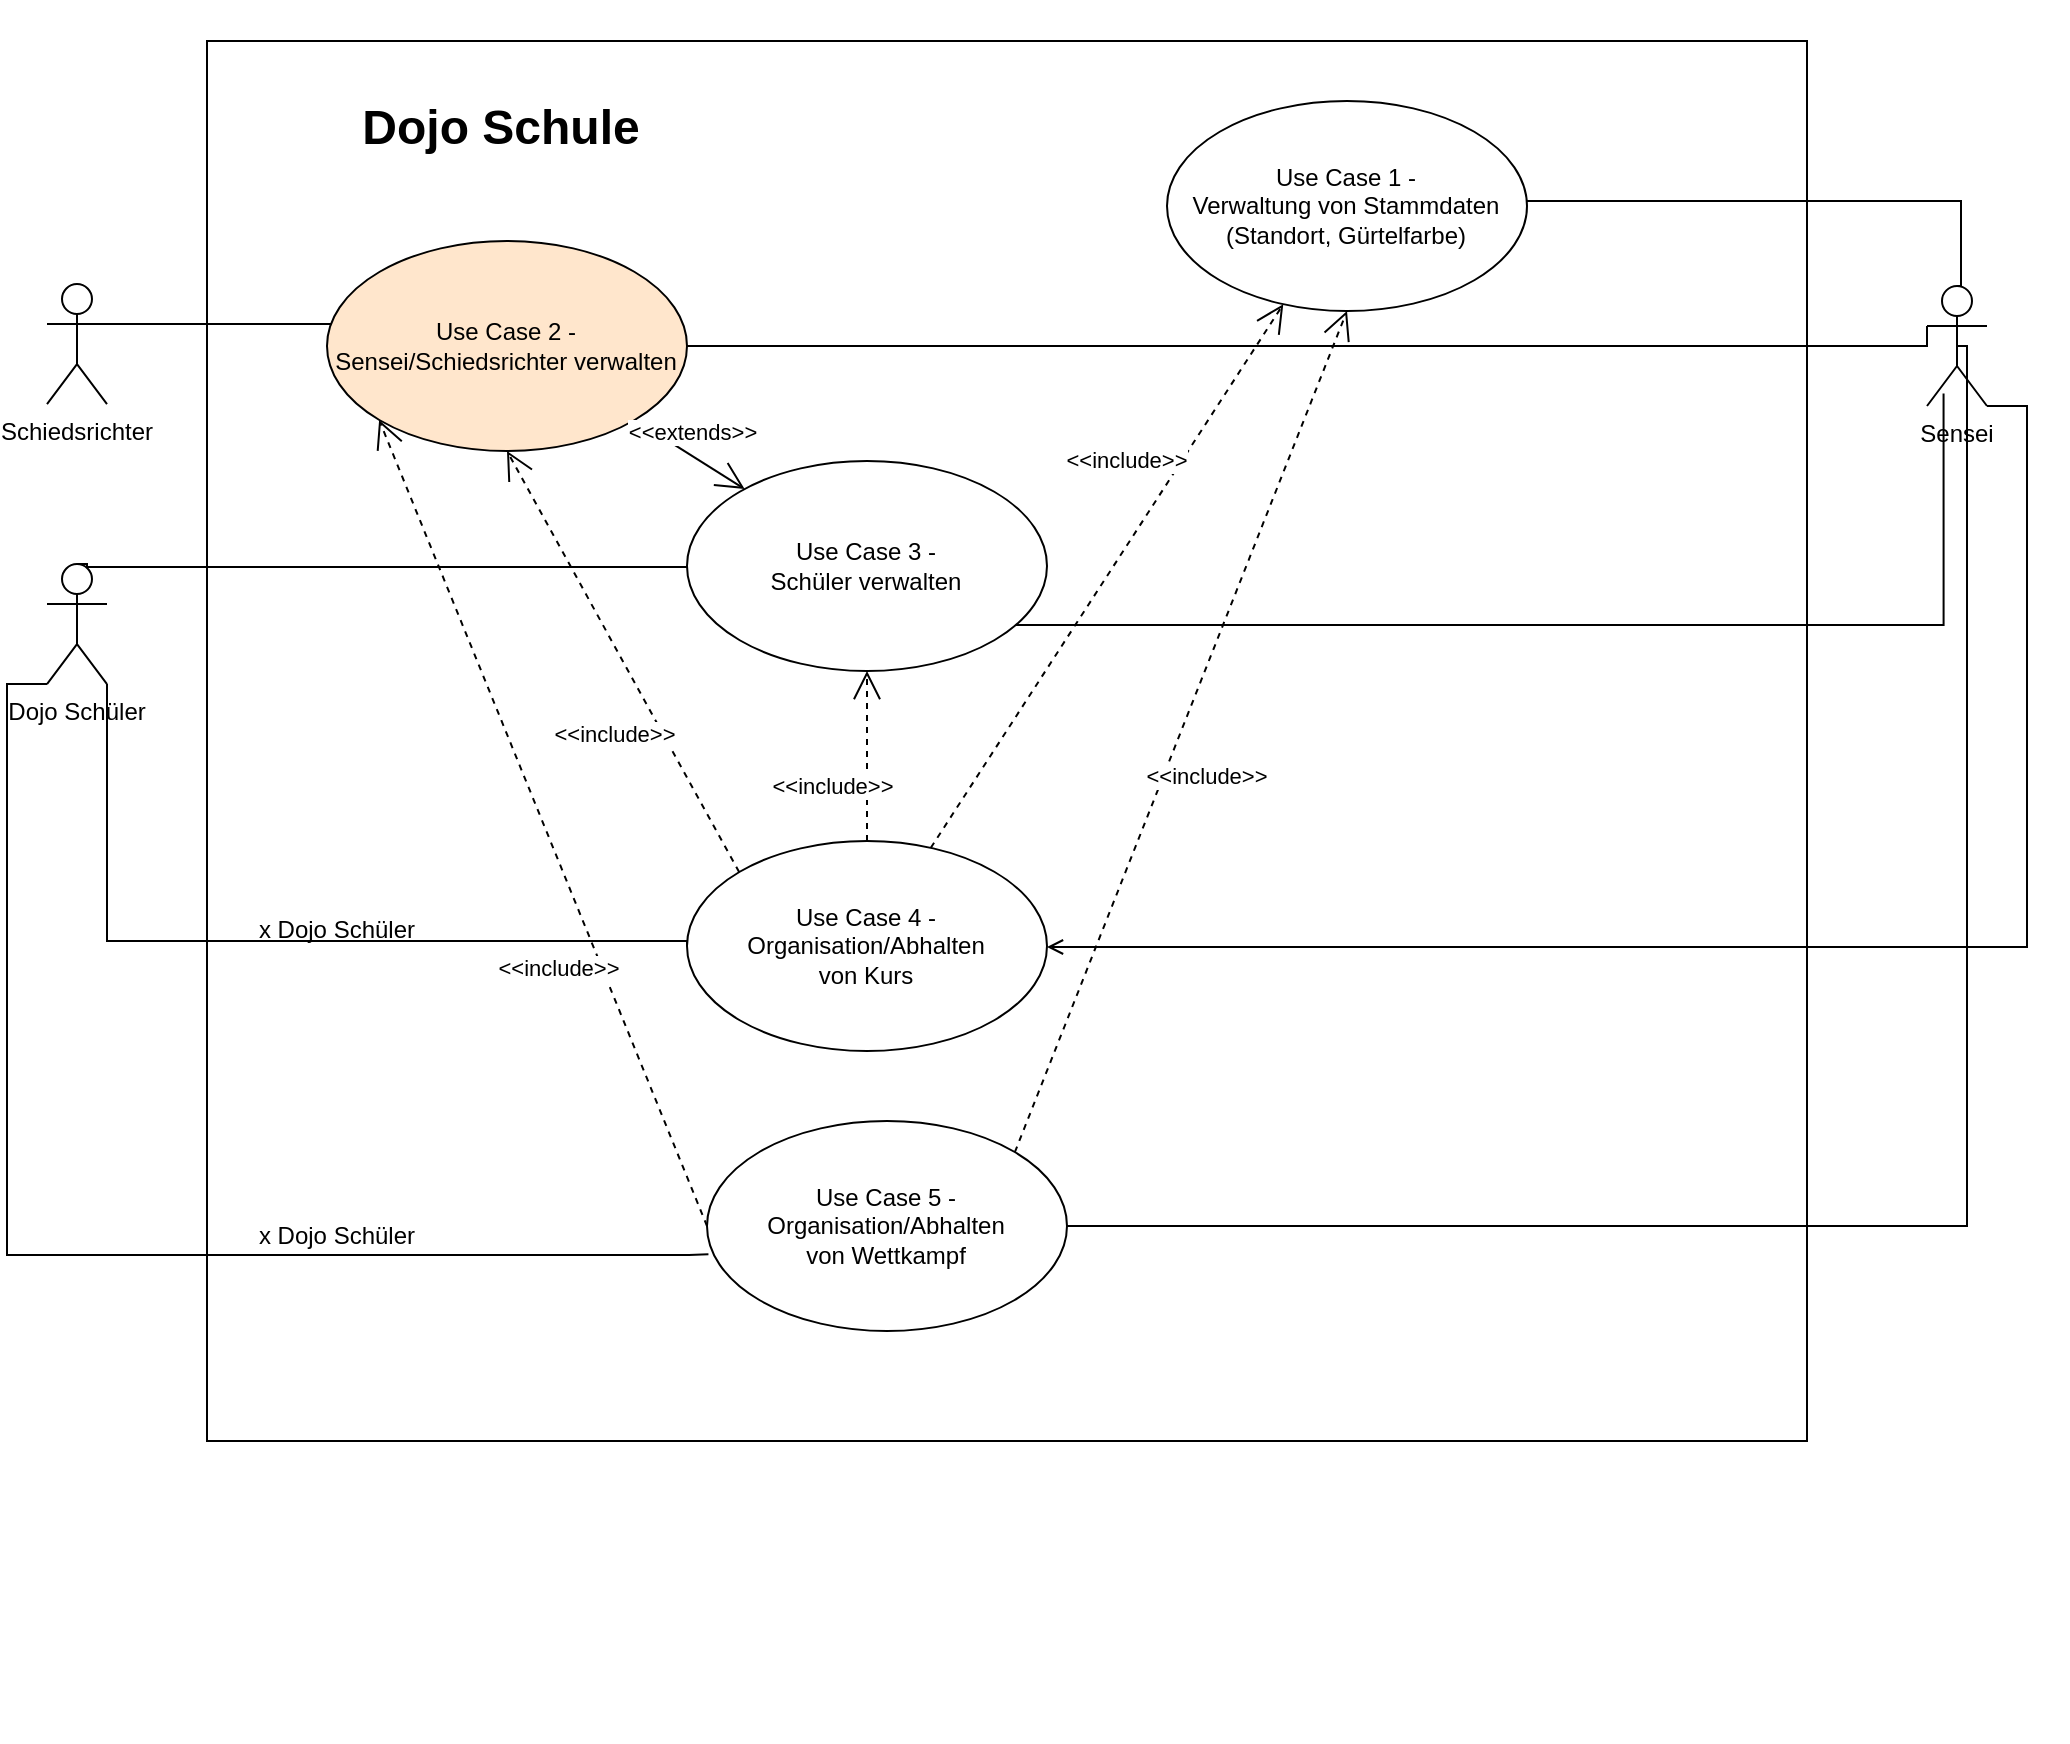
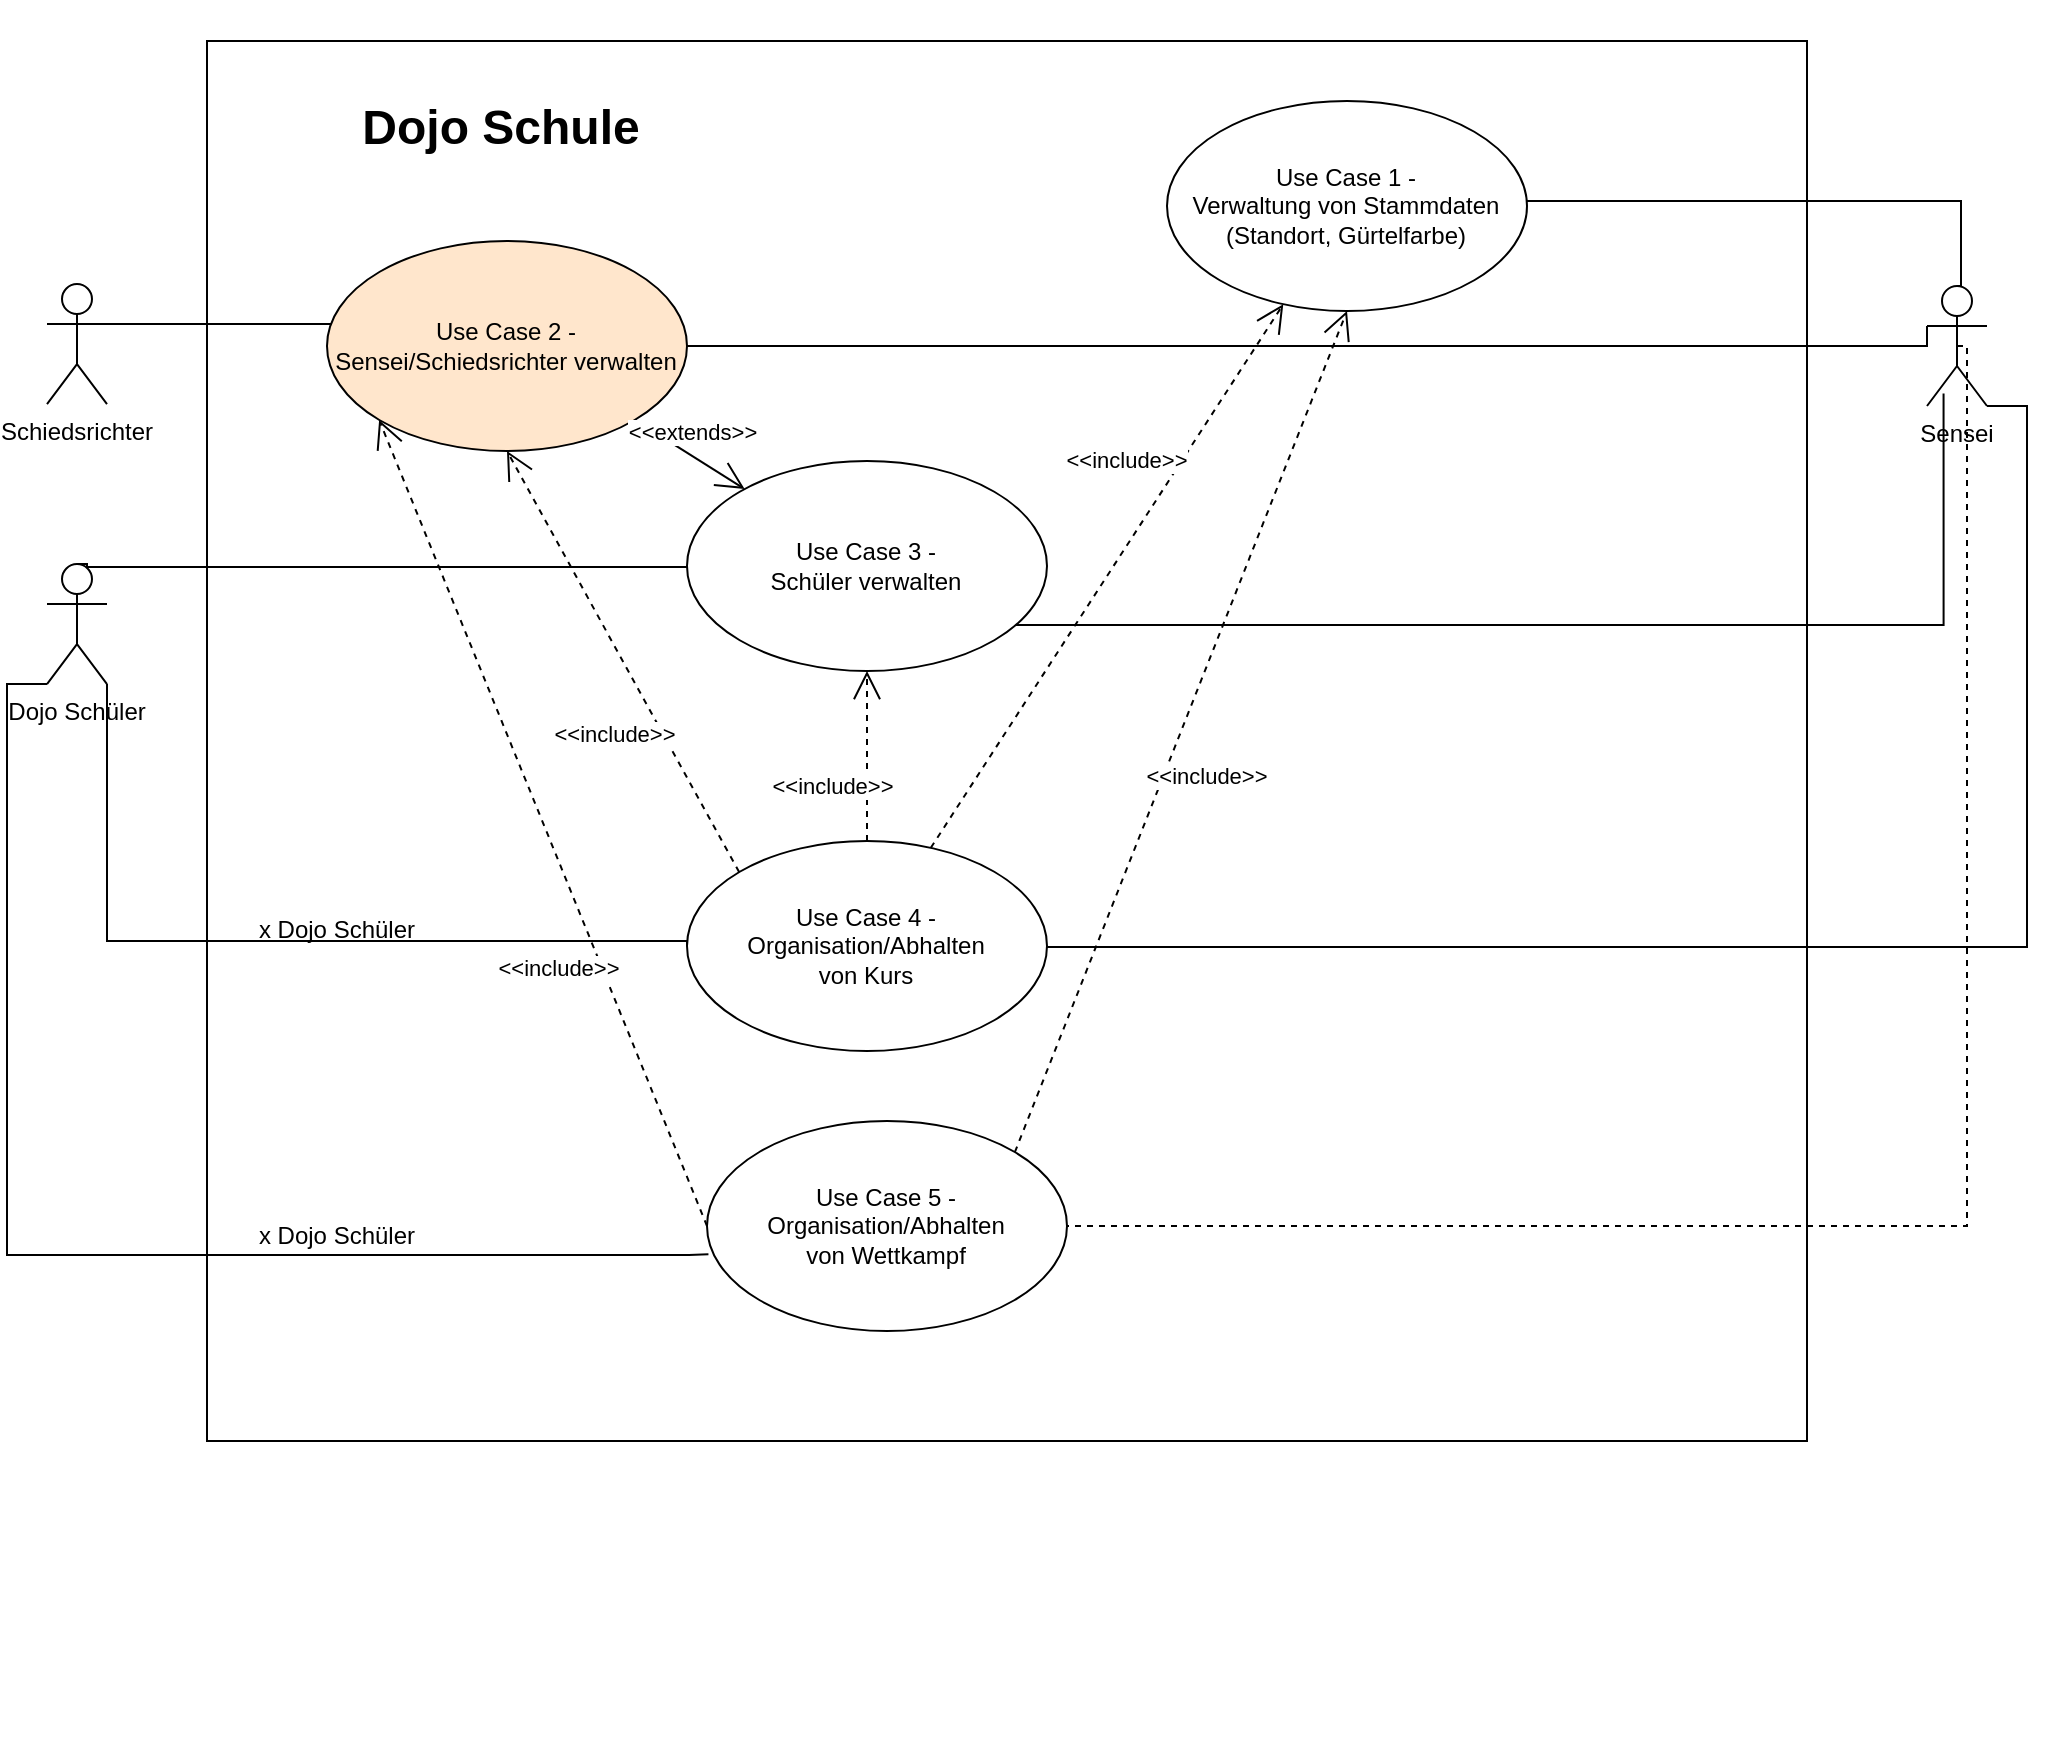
(1055, 947) -> (1053, 947)
(1655, 1226) -> (1655, 1226)
